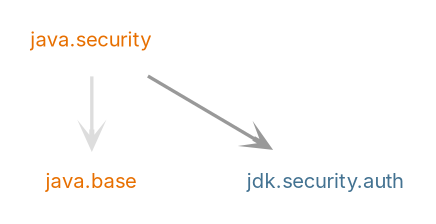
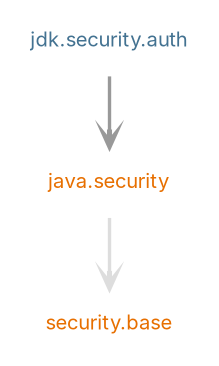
(201, 108) -> (110, 104)
(92, 183) -> (110, 324)
